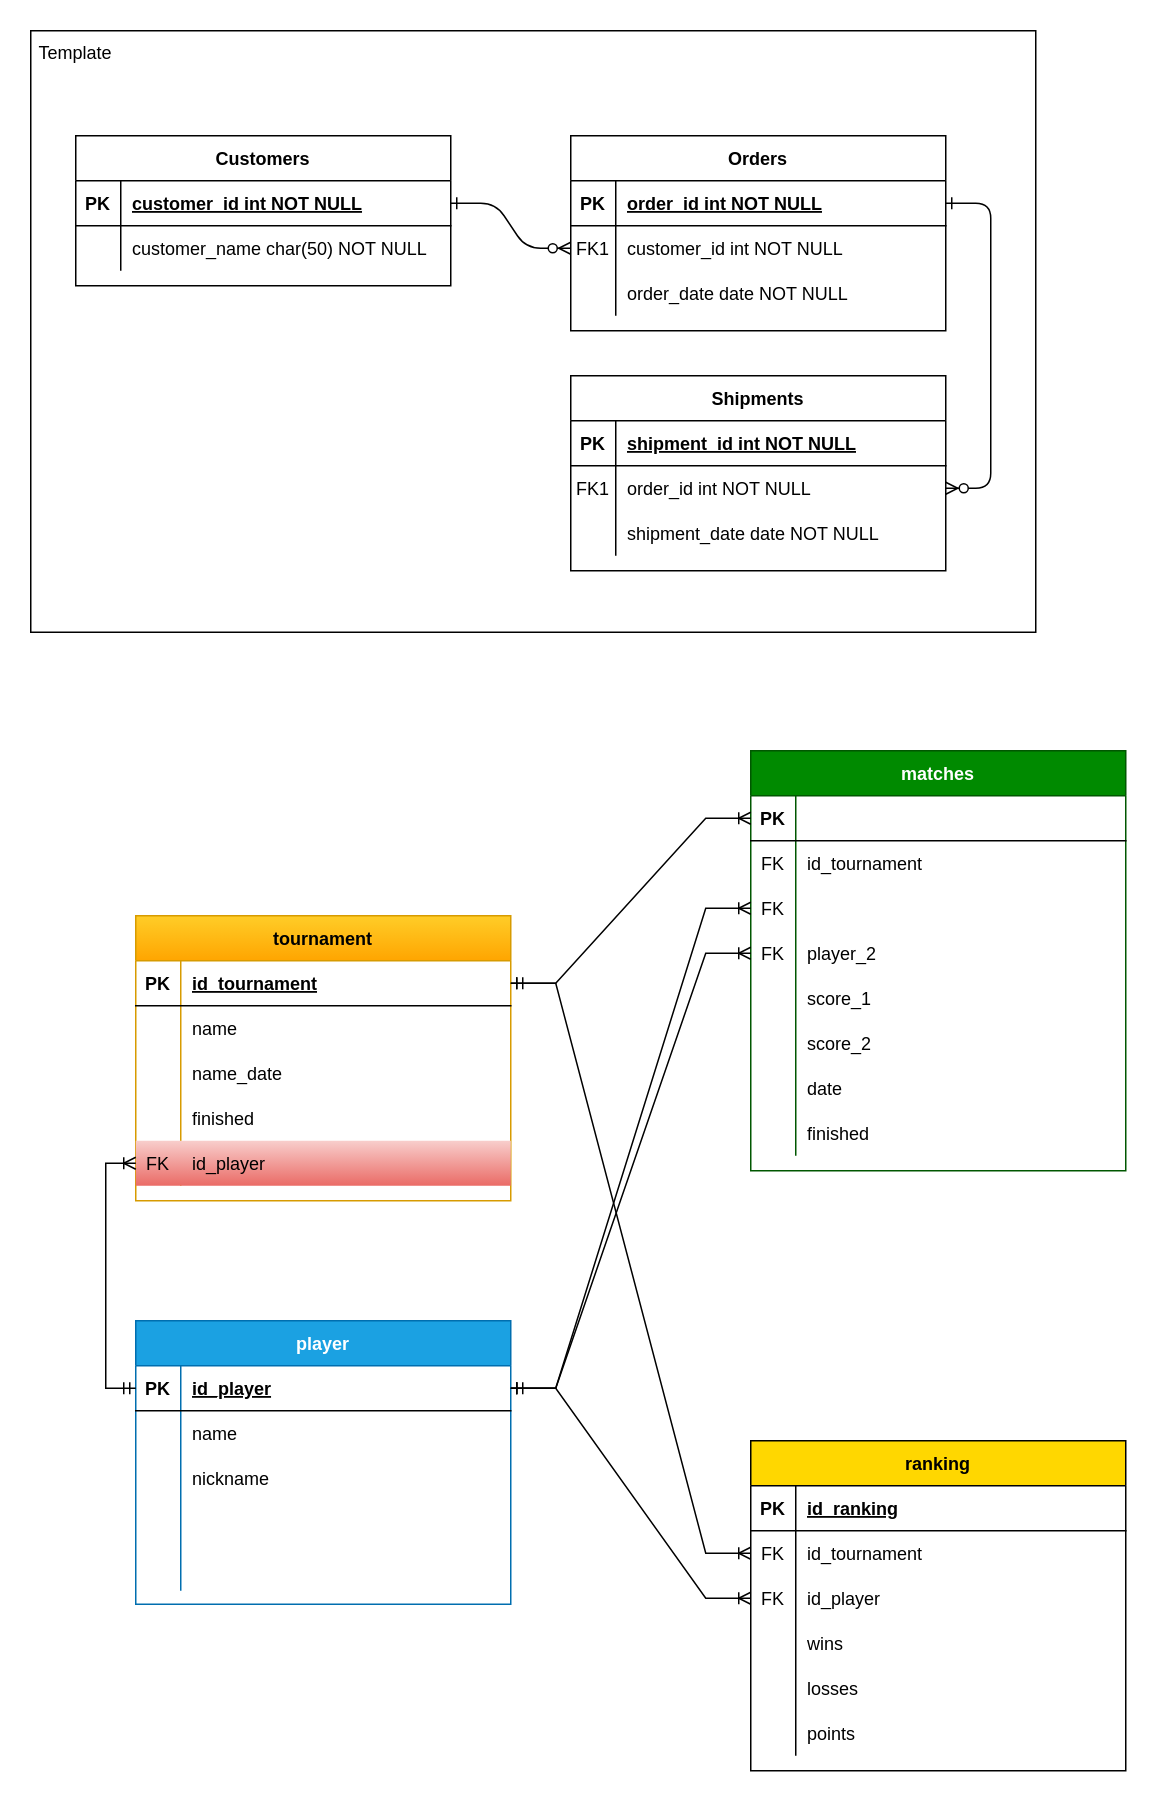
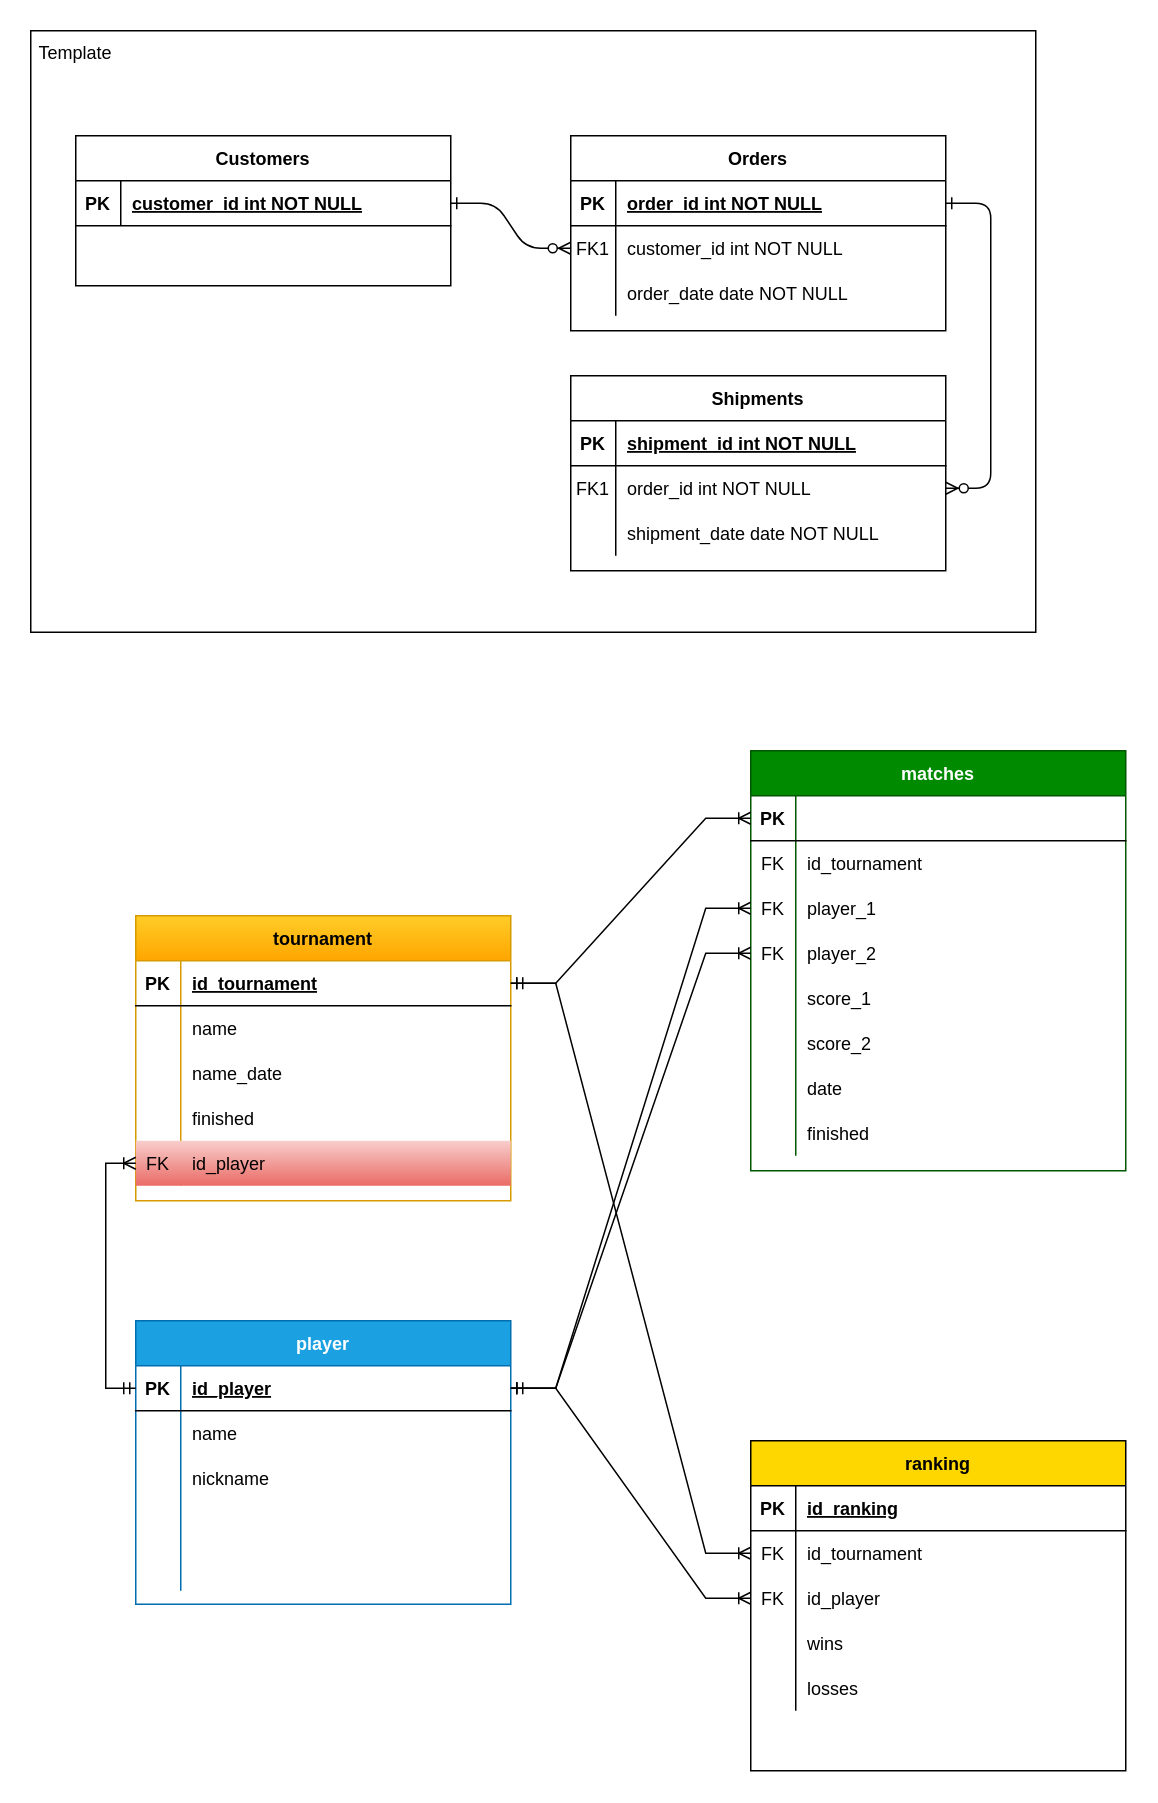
(286, 248) -> none
none -> (961, 908)
(961, 1733) -> none
